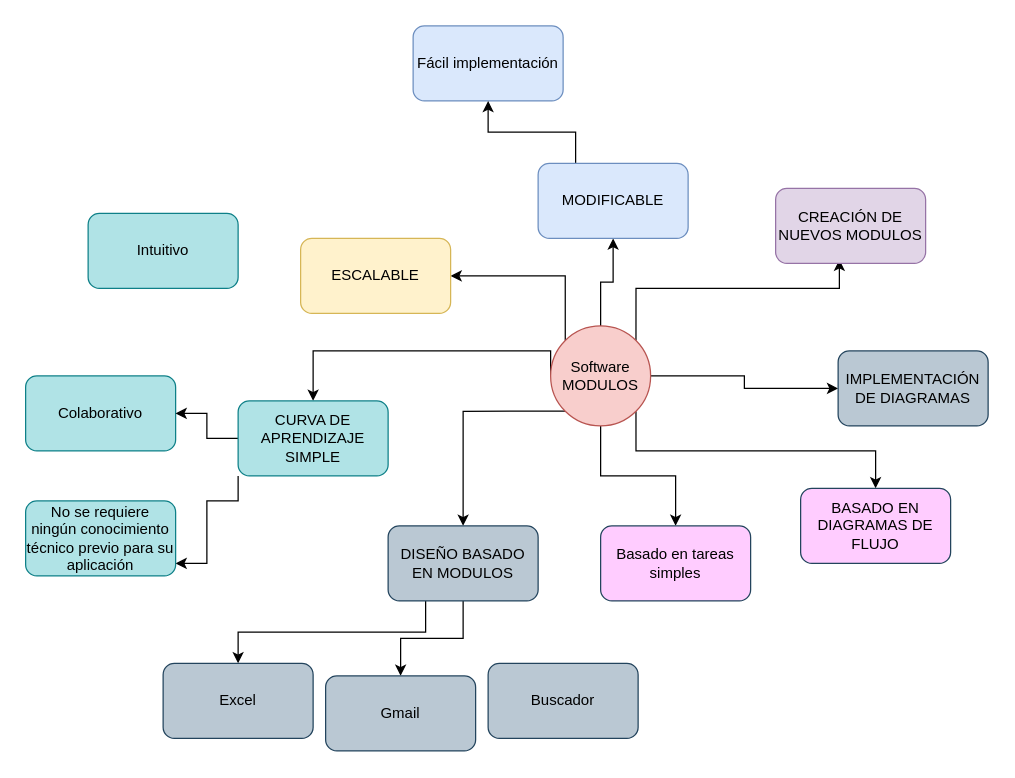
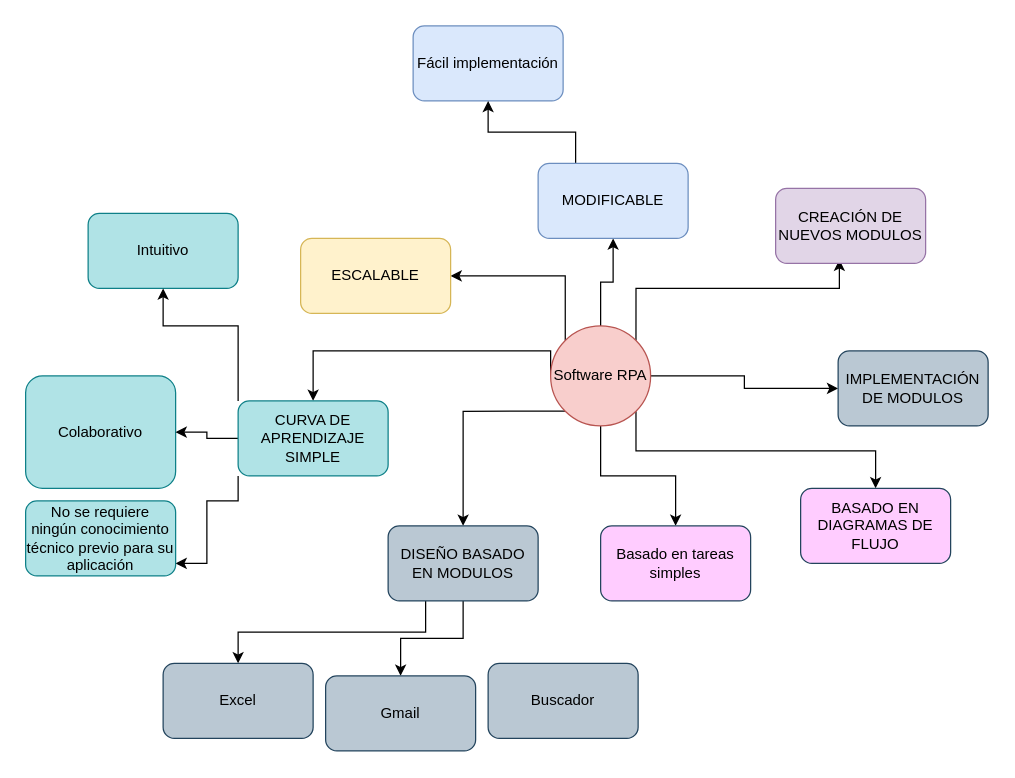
none -> (224, 326)
(601, 376) -> (601, 376)
(913, 388) -> (913, 388)
(101, 413) -> (101, 432)
